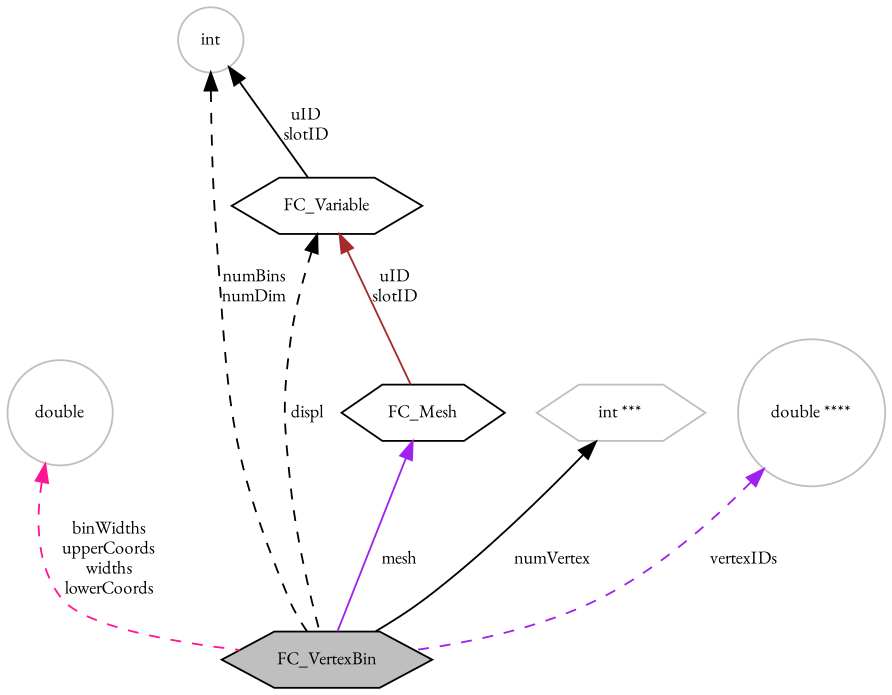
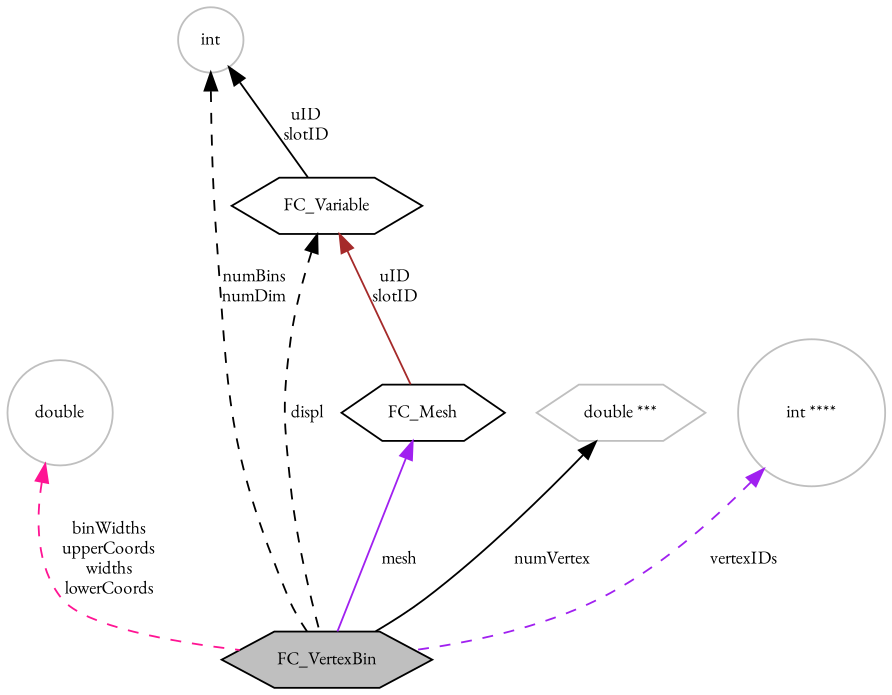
(621, 413) -> (621, 413)
(812, 413) -> (812, 413)
